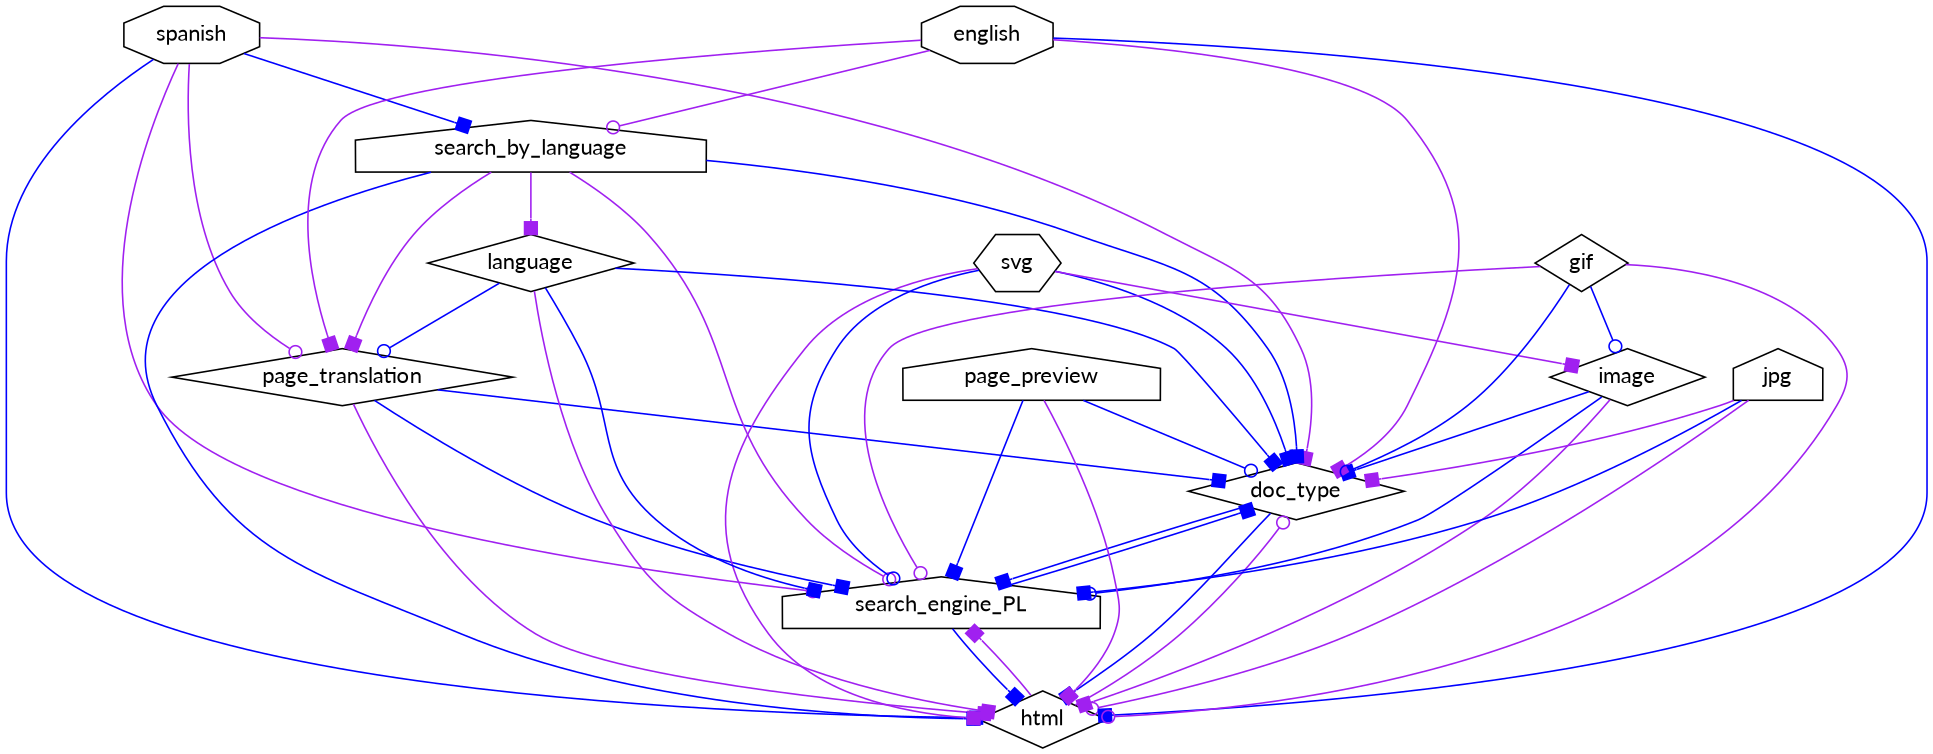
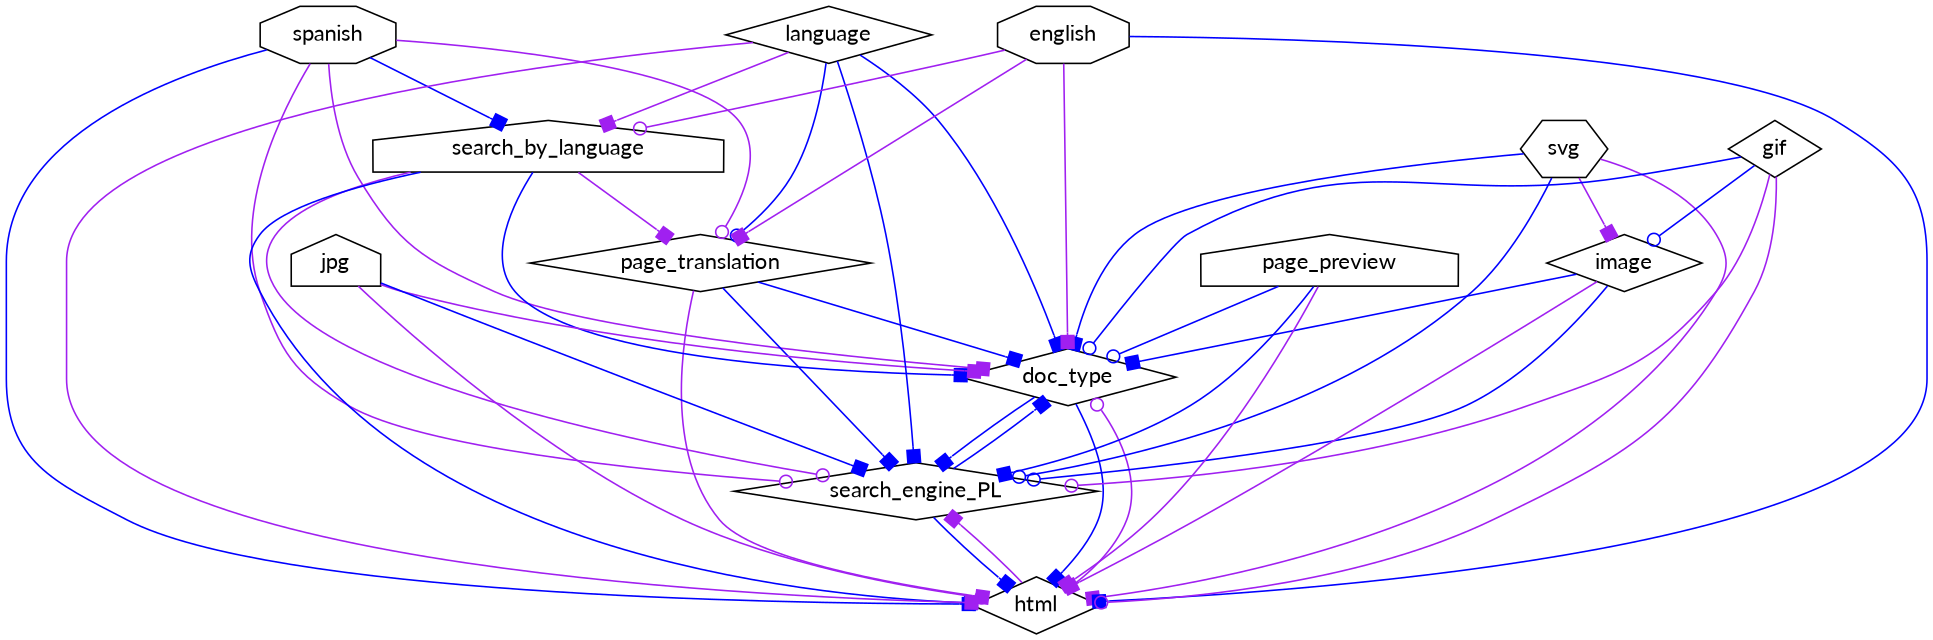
(531, 195) -> (707, 85)
(941, 605) -> (916, 491)
